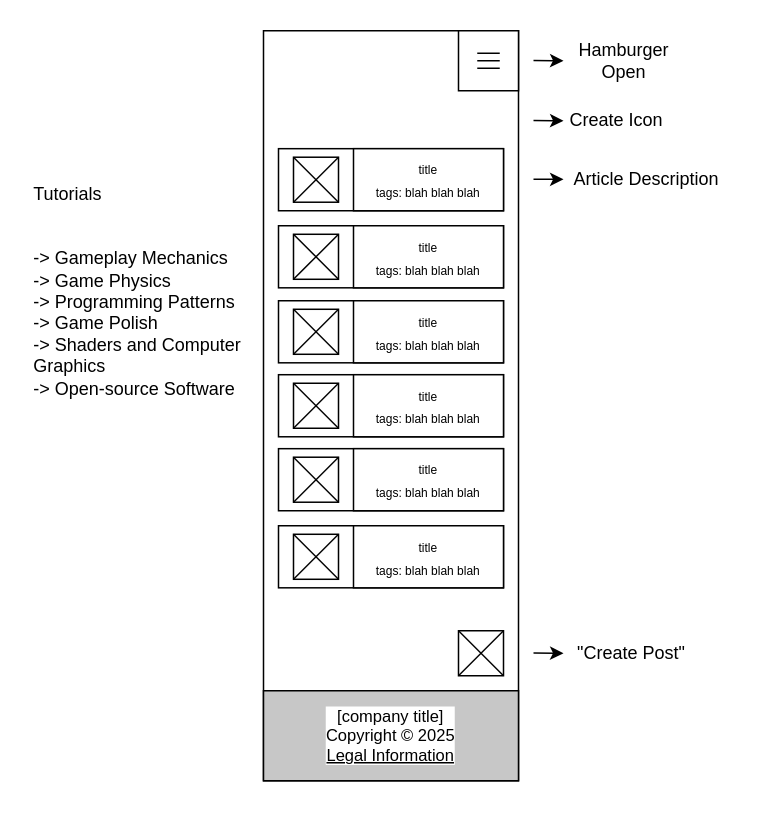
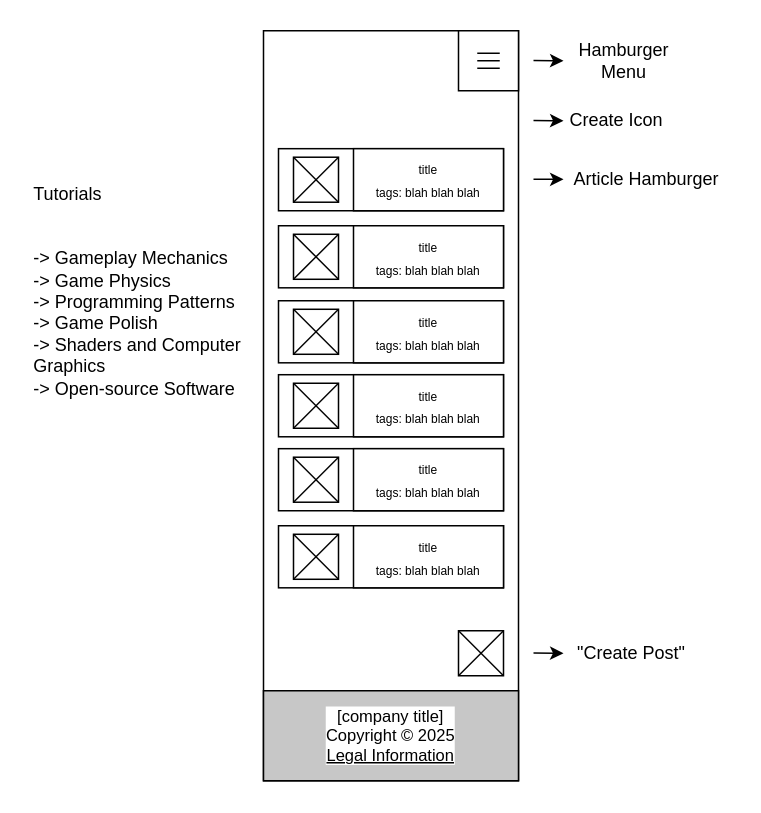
(624, 61) -> (624, 61)
(647, 179) -> (647, 179)
